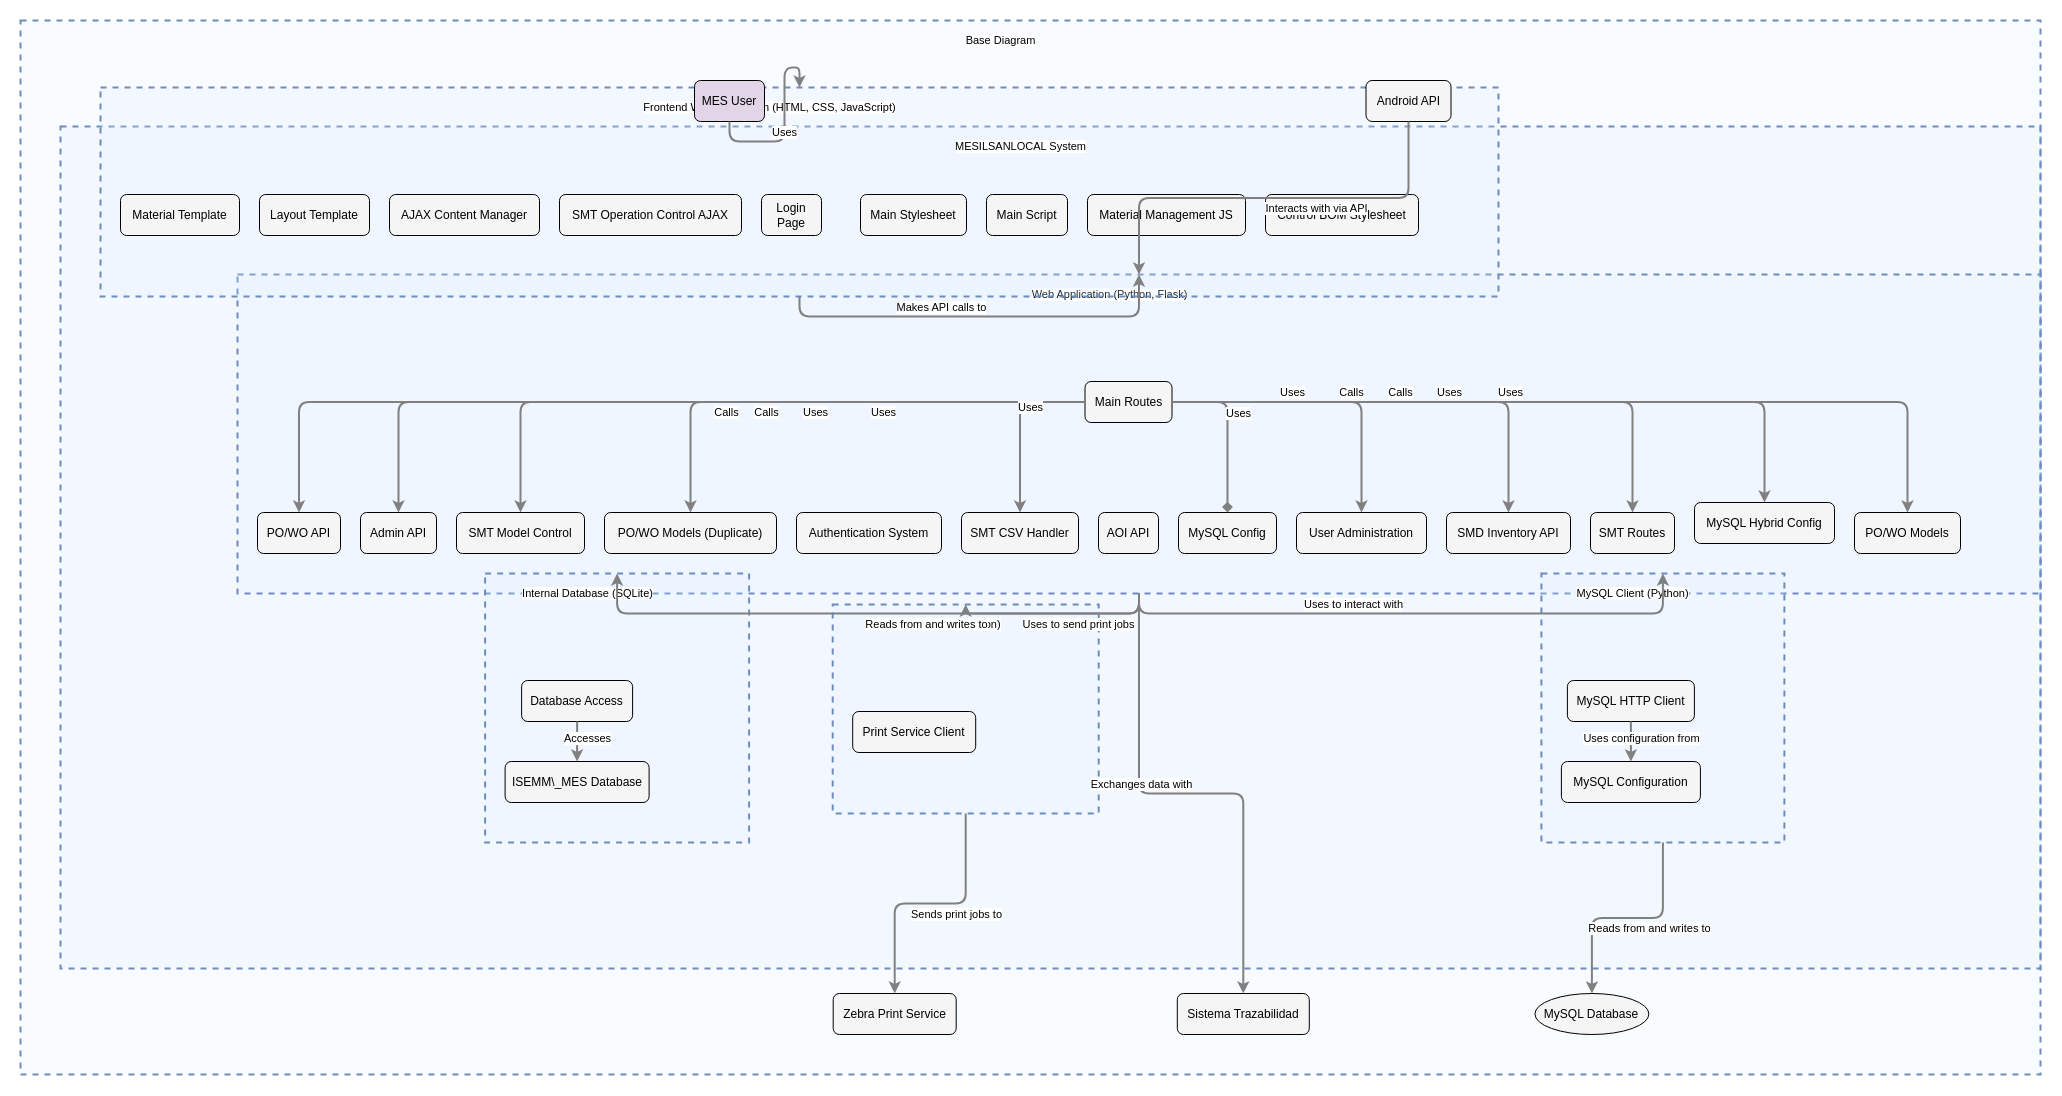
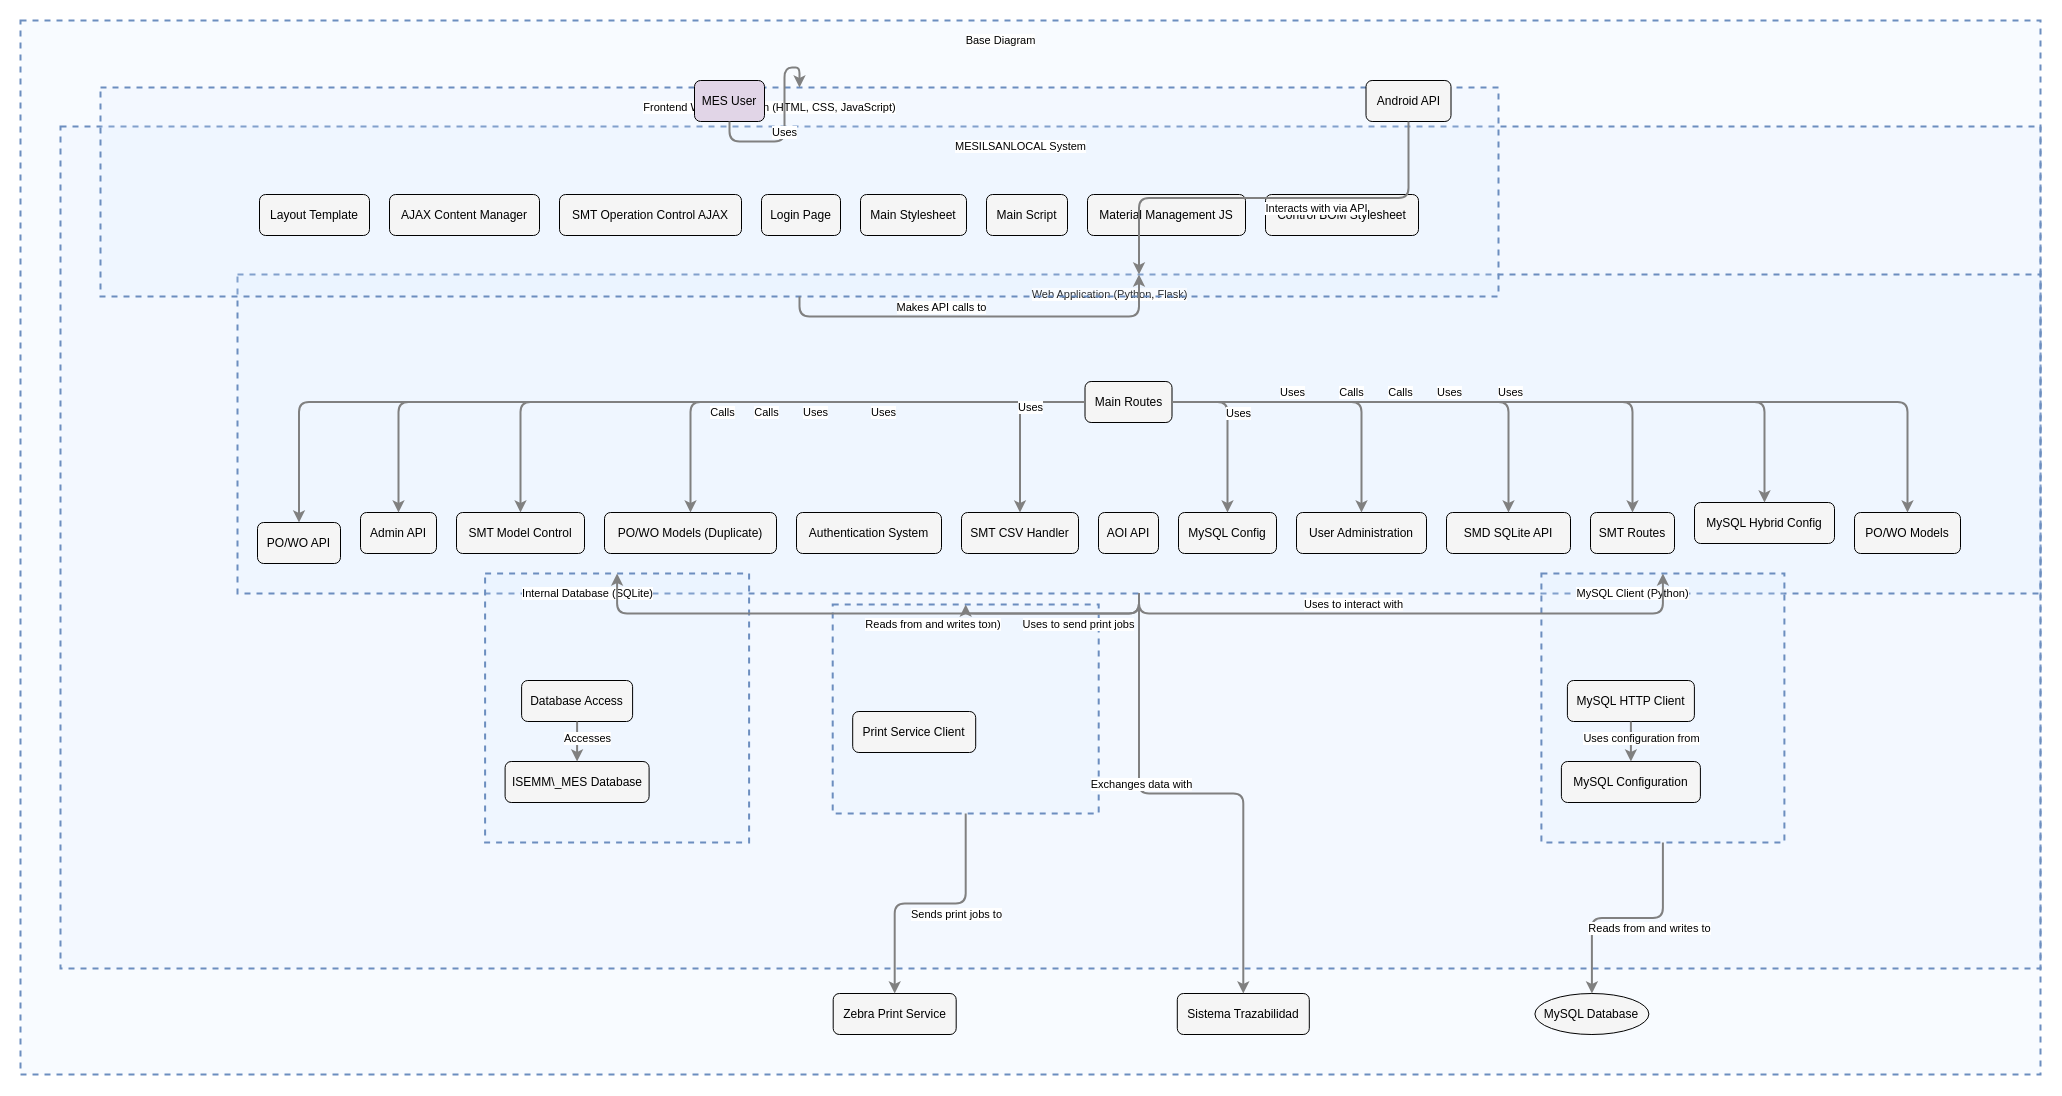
(180, 215) -> none
(792, 215) -> (801, 215)
(1228, 501) -> (1228, 502)
(299, 533) -> (299, 543)
(1509, 534) -> (1509, 534)
